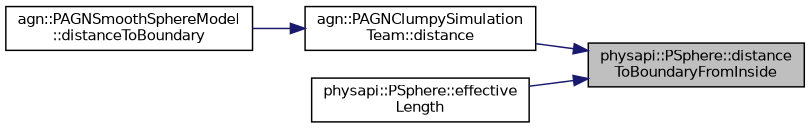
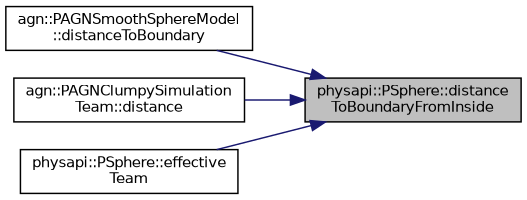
(271, 28) -> (264, 62)
(420, 100) -> (129, 172)
